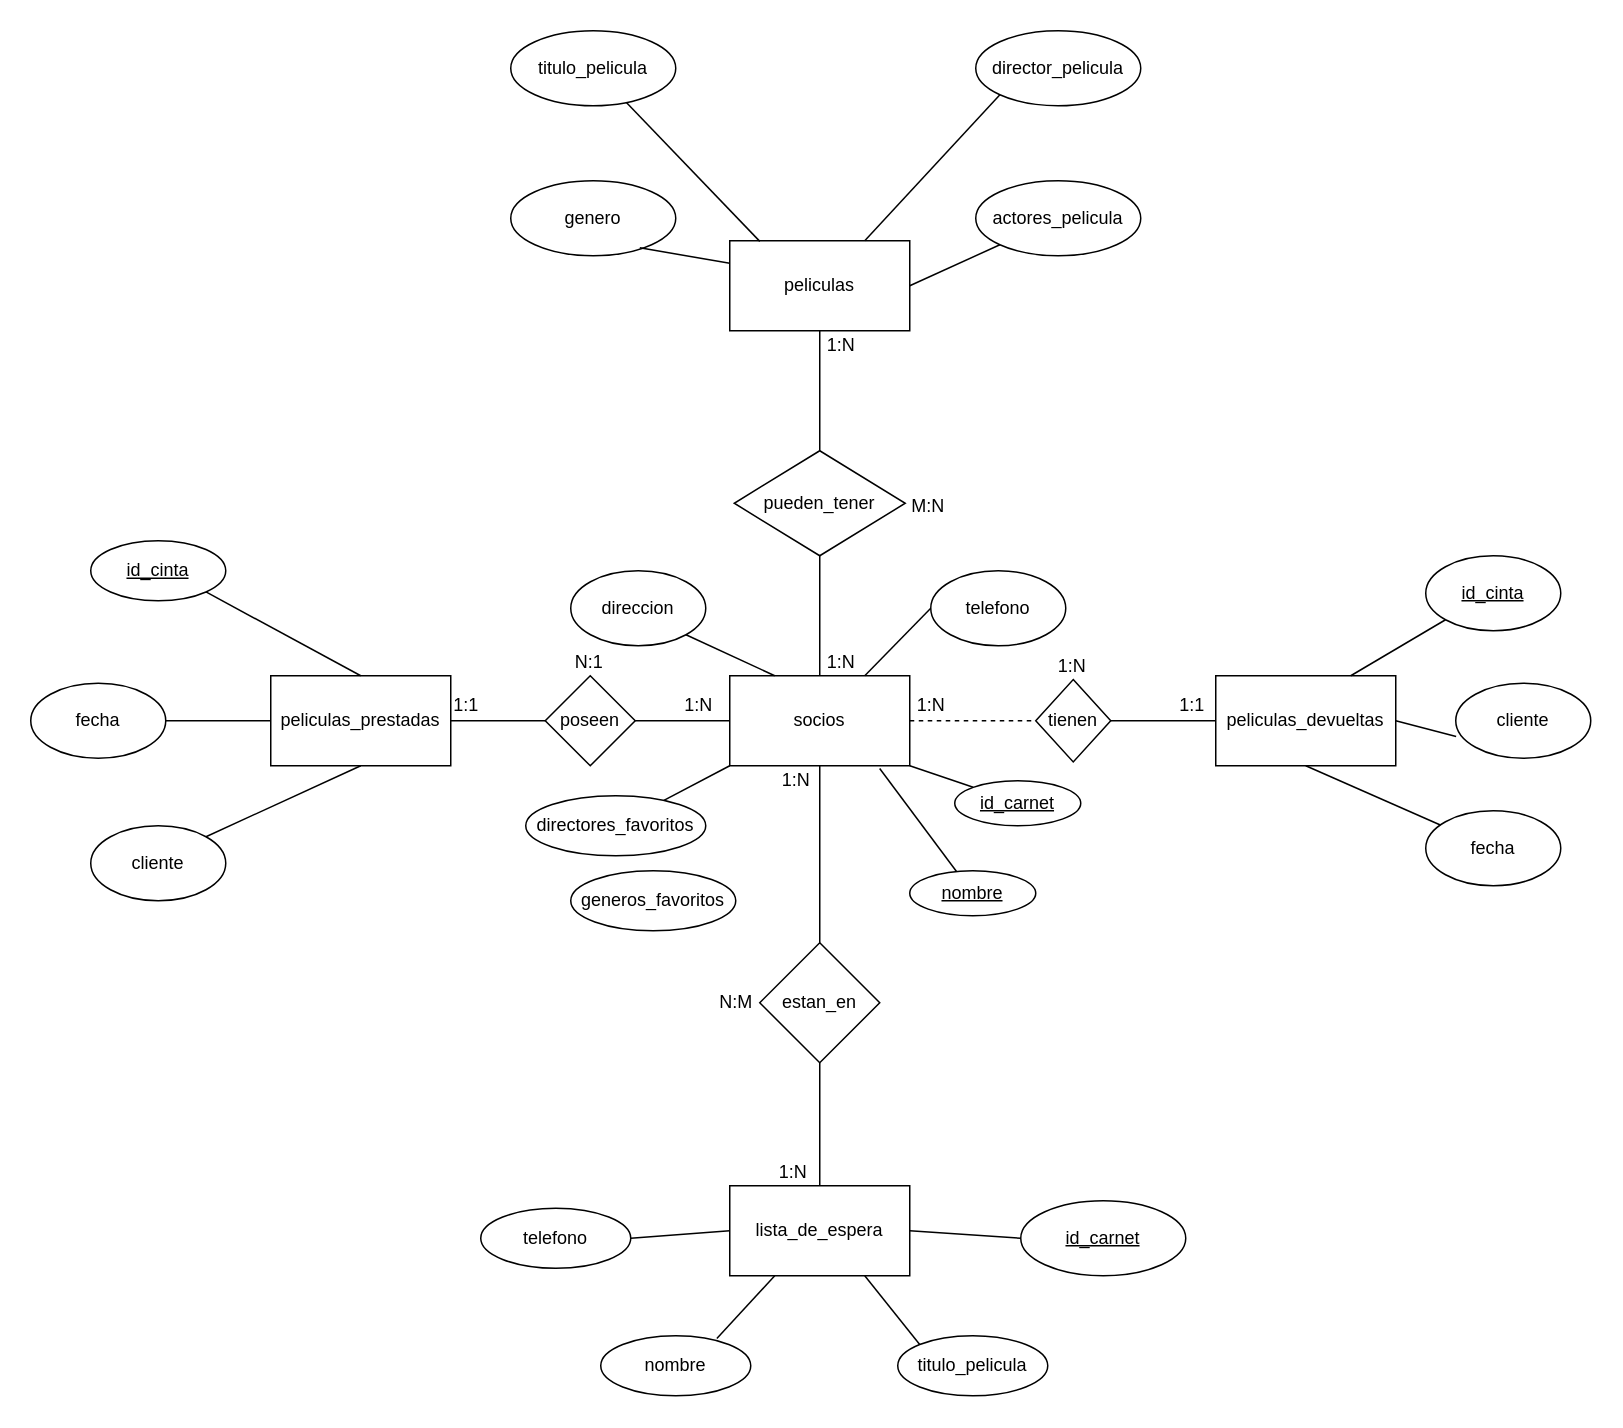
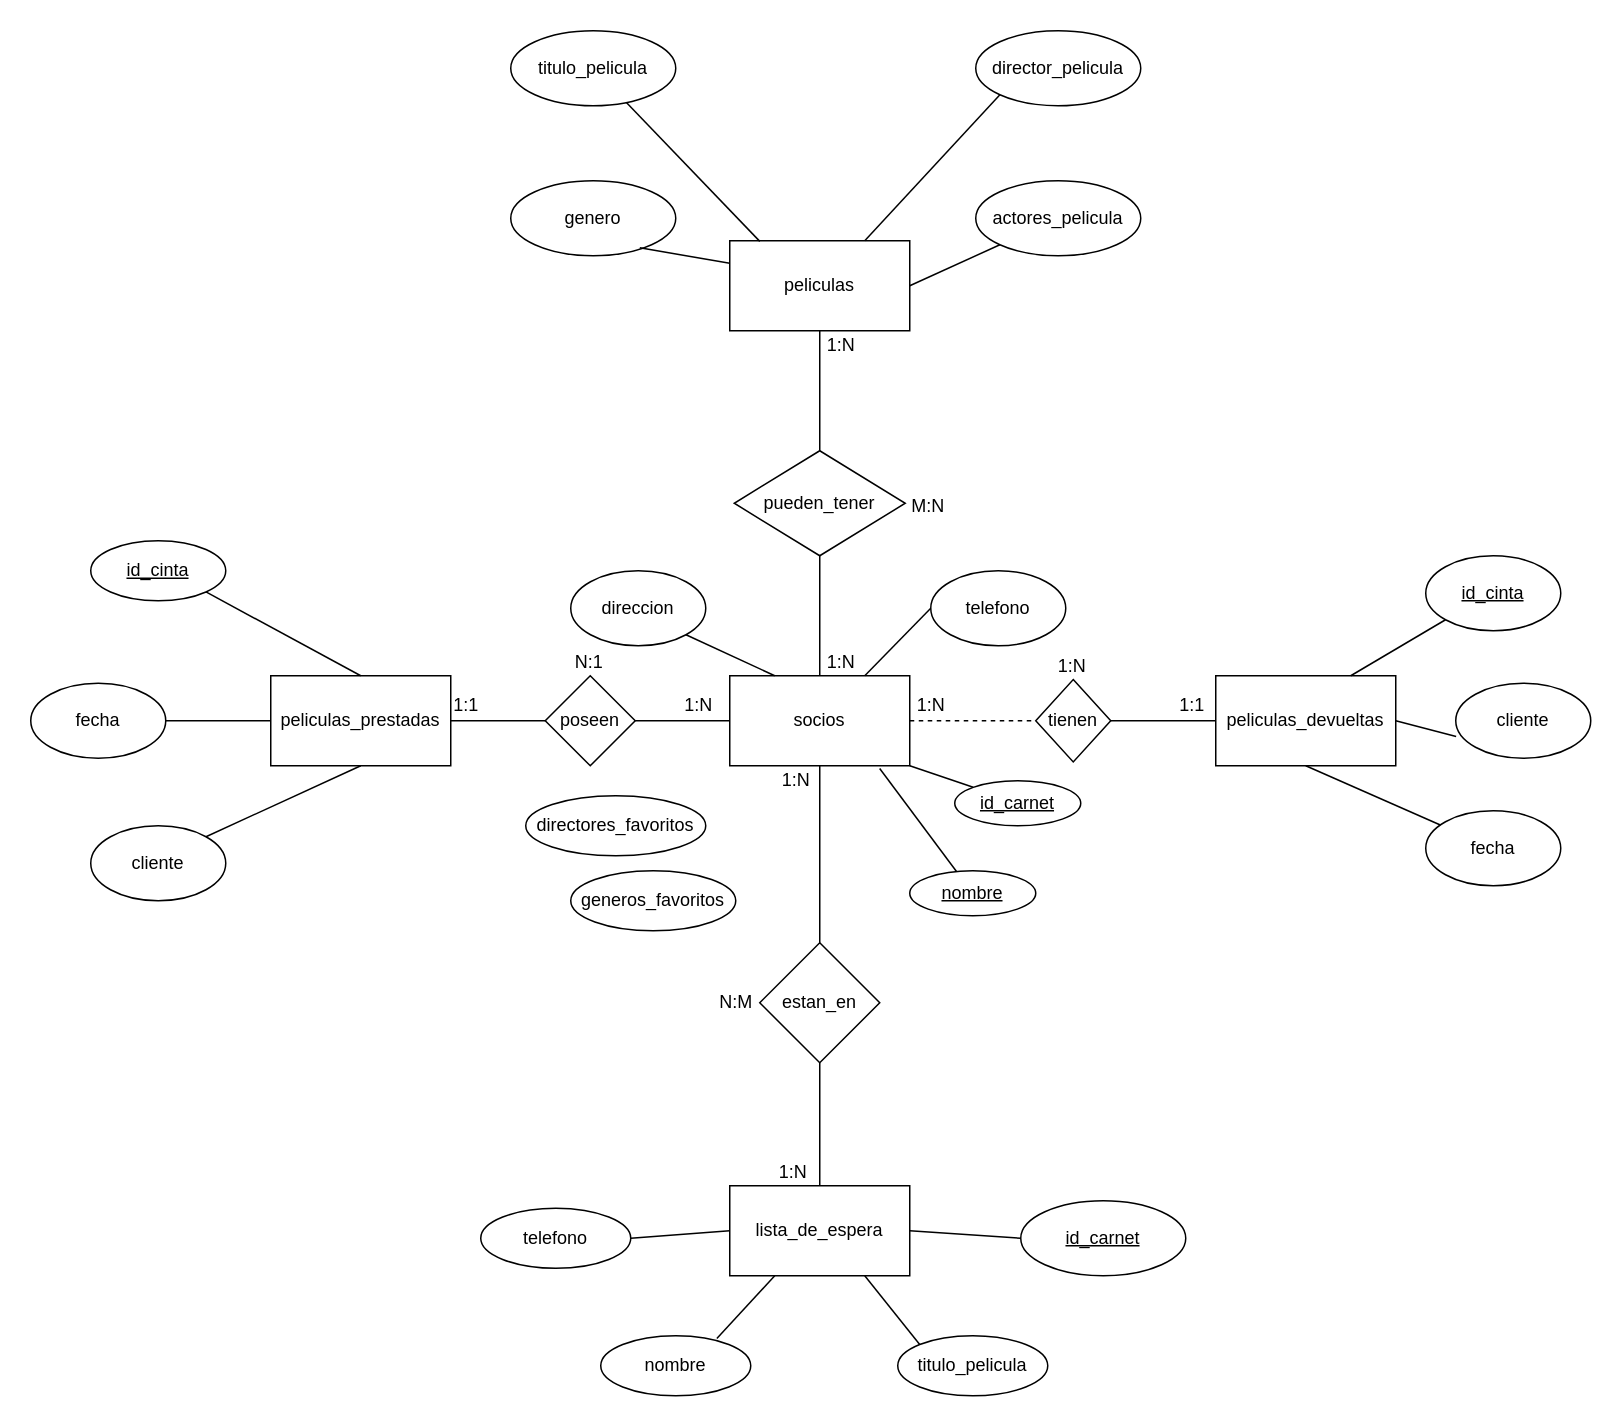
(697, 783) -> none
